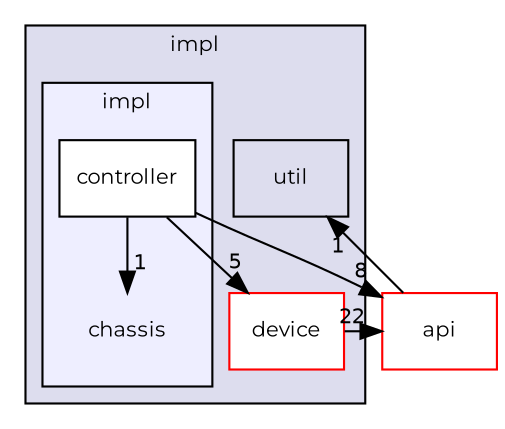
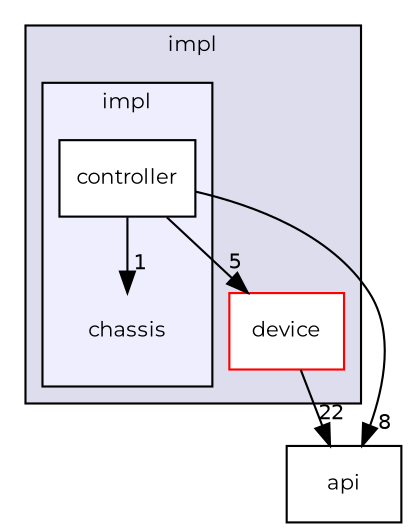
(291, 178) -> none
(440, 331) -> (344, 484)
